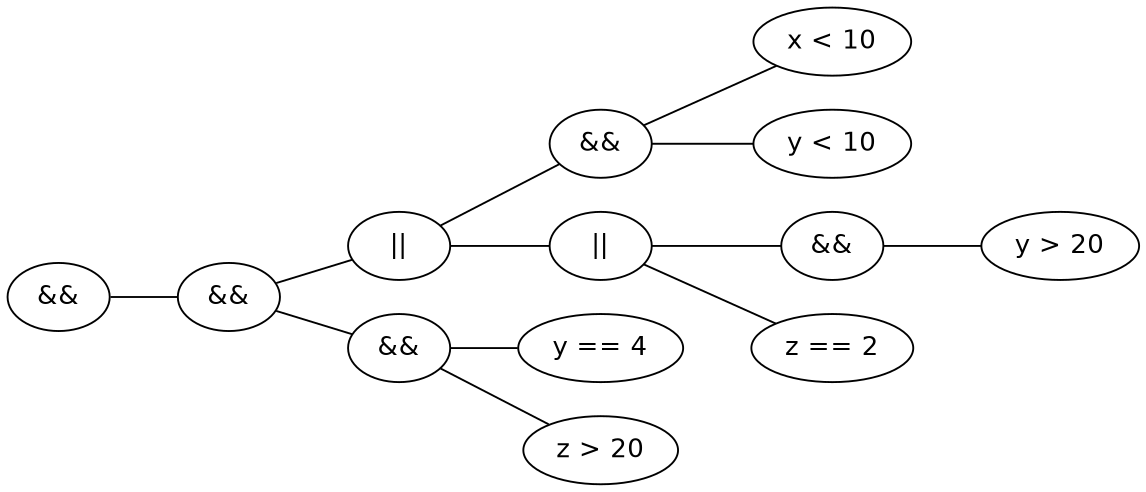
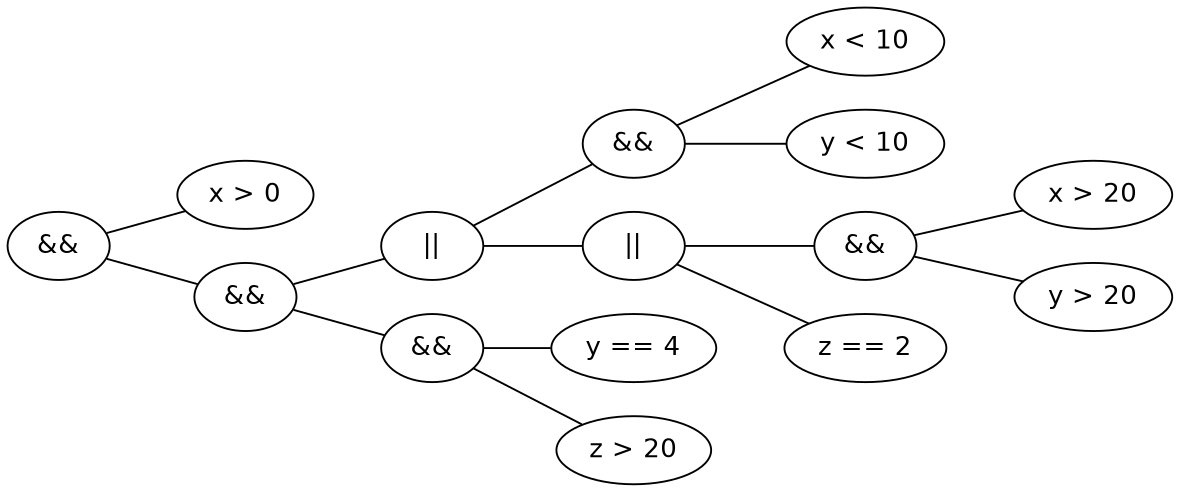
none -> (245, 195)
none -> (1093, 195)
